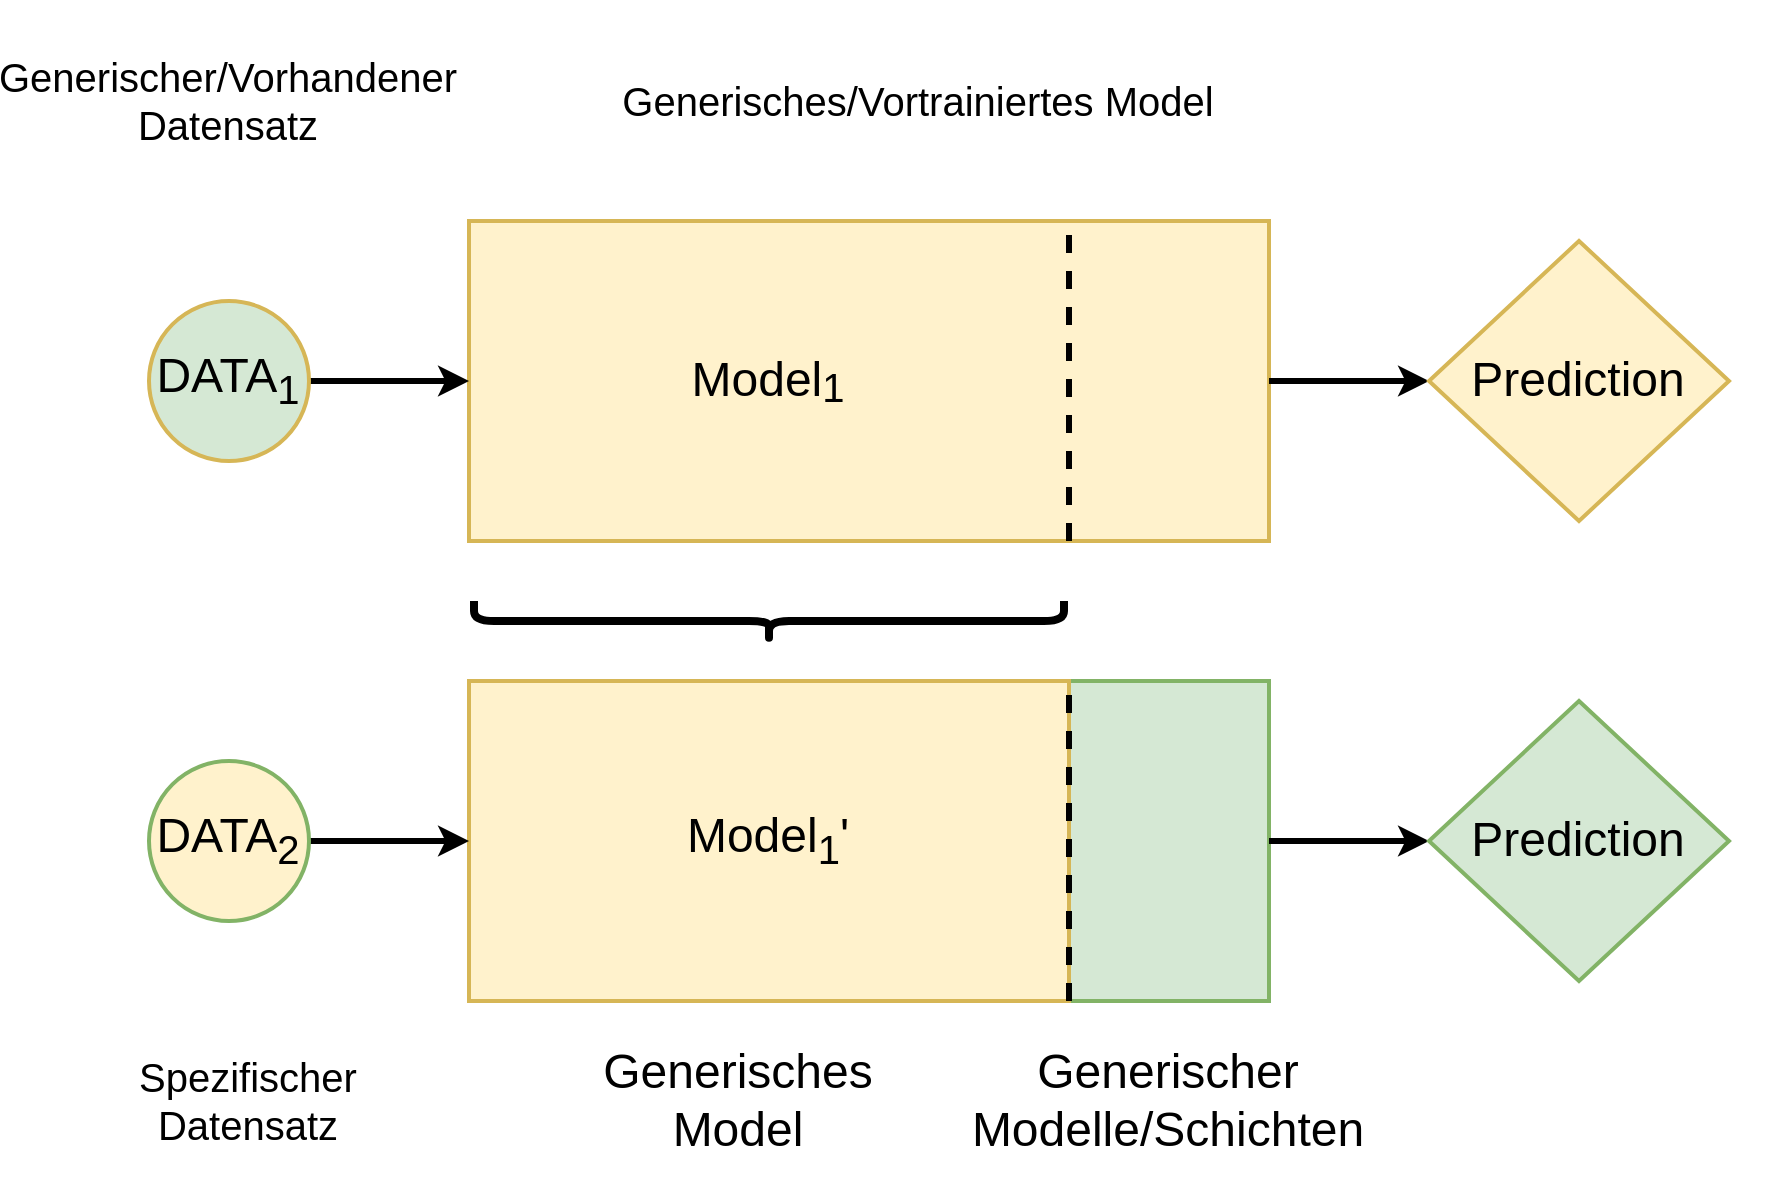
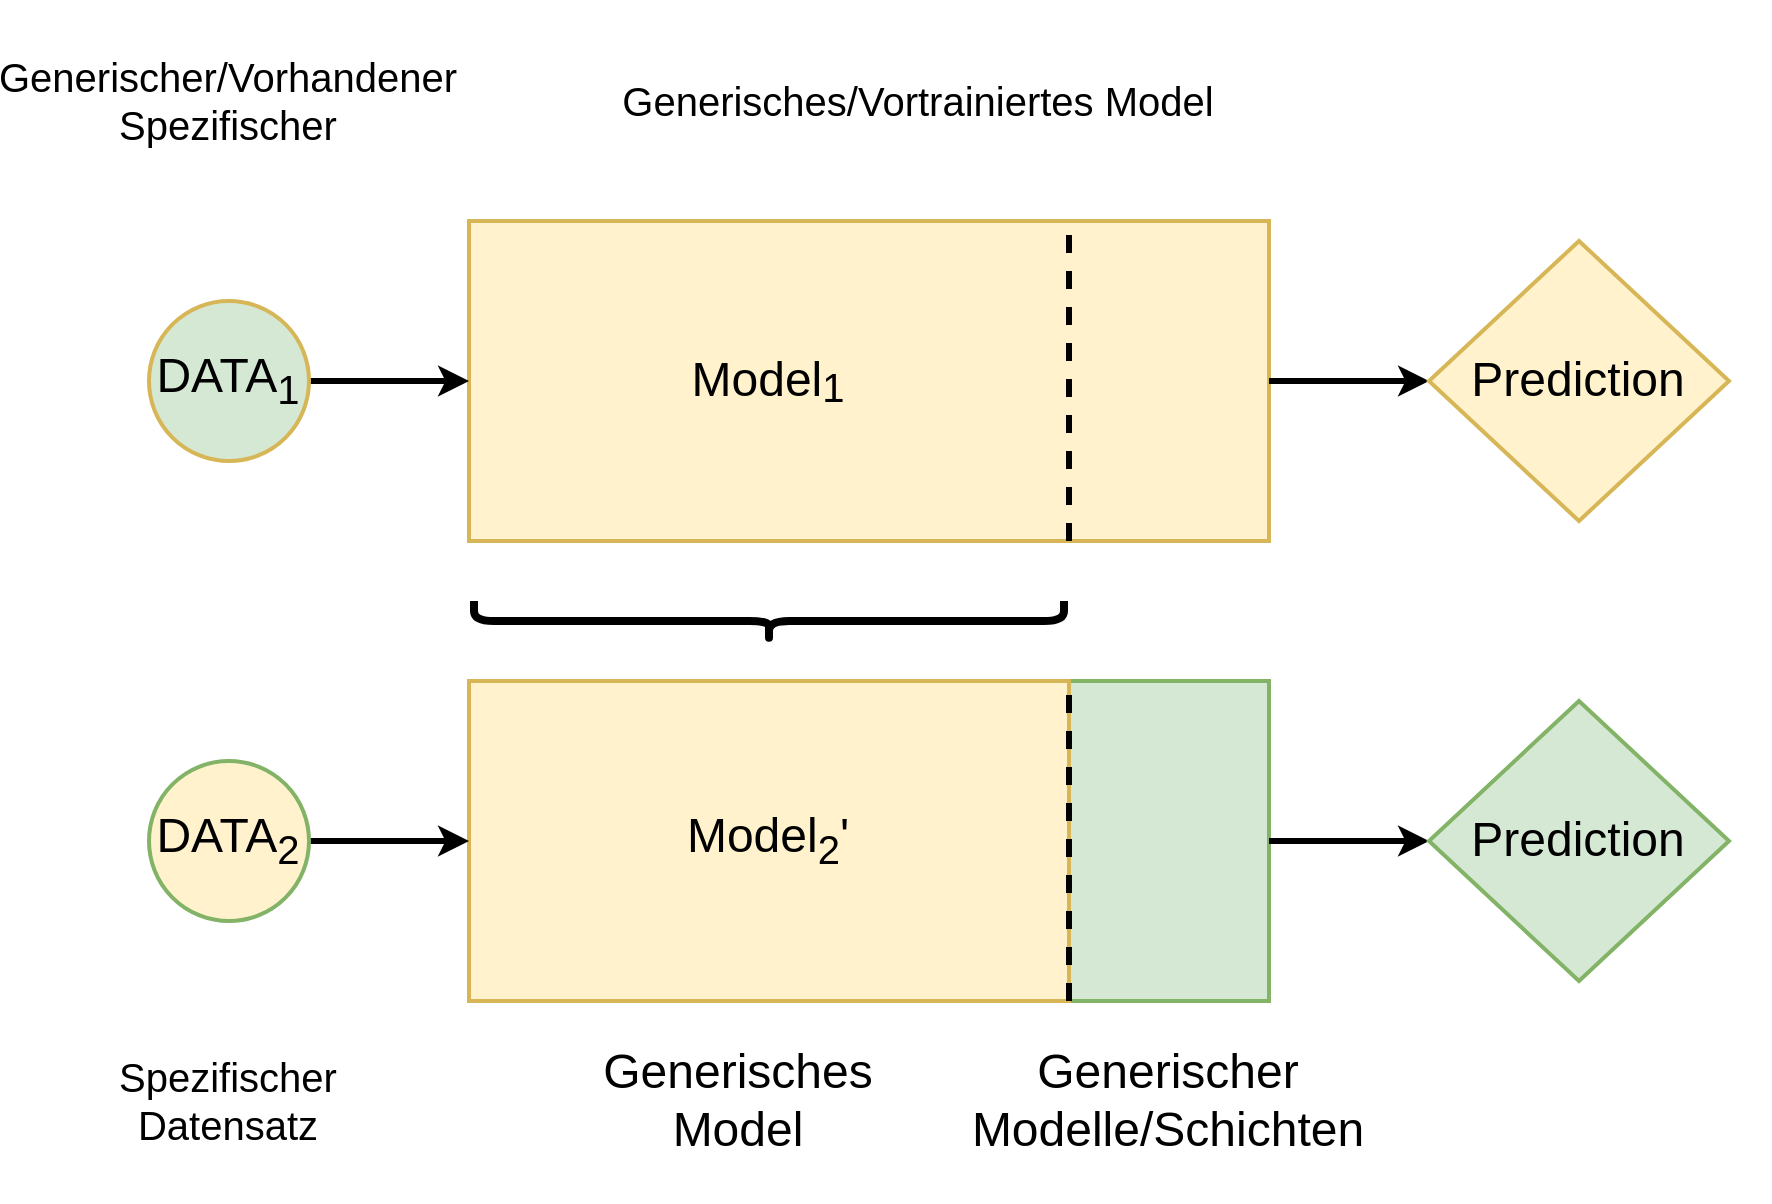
(229, 101) -> (229, 101)
(769, 841) -> (769, 841)
(249, 1101) -> (229, 1101)
